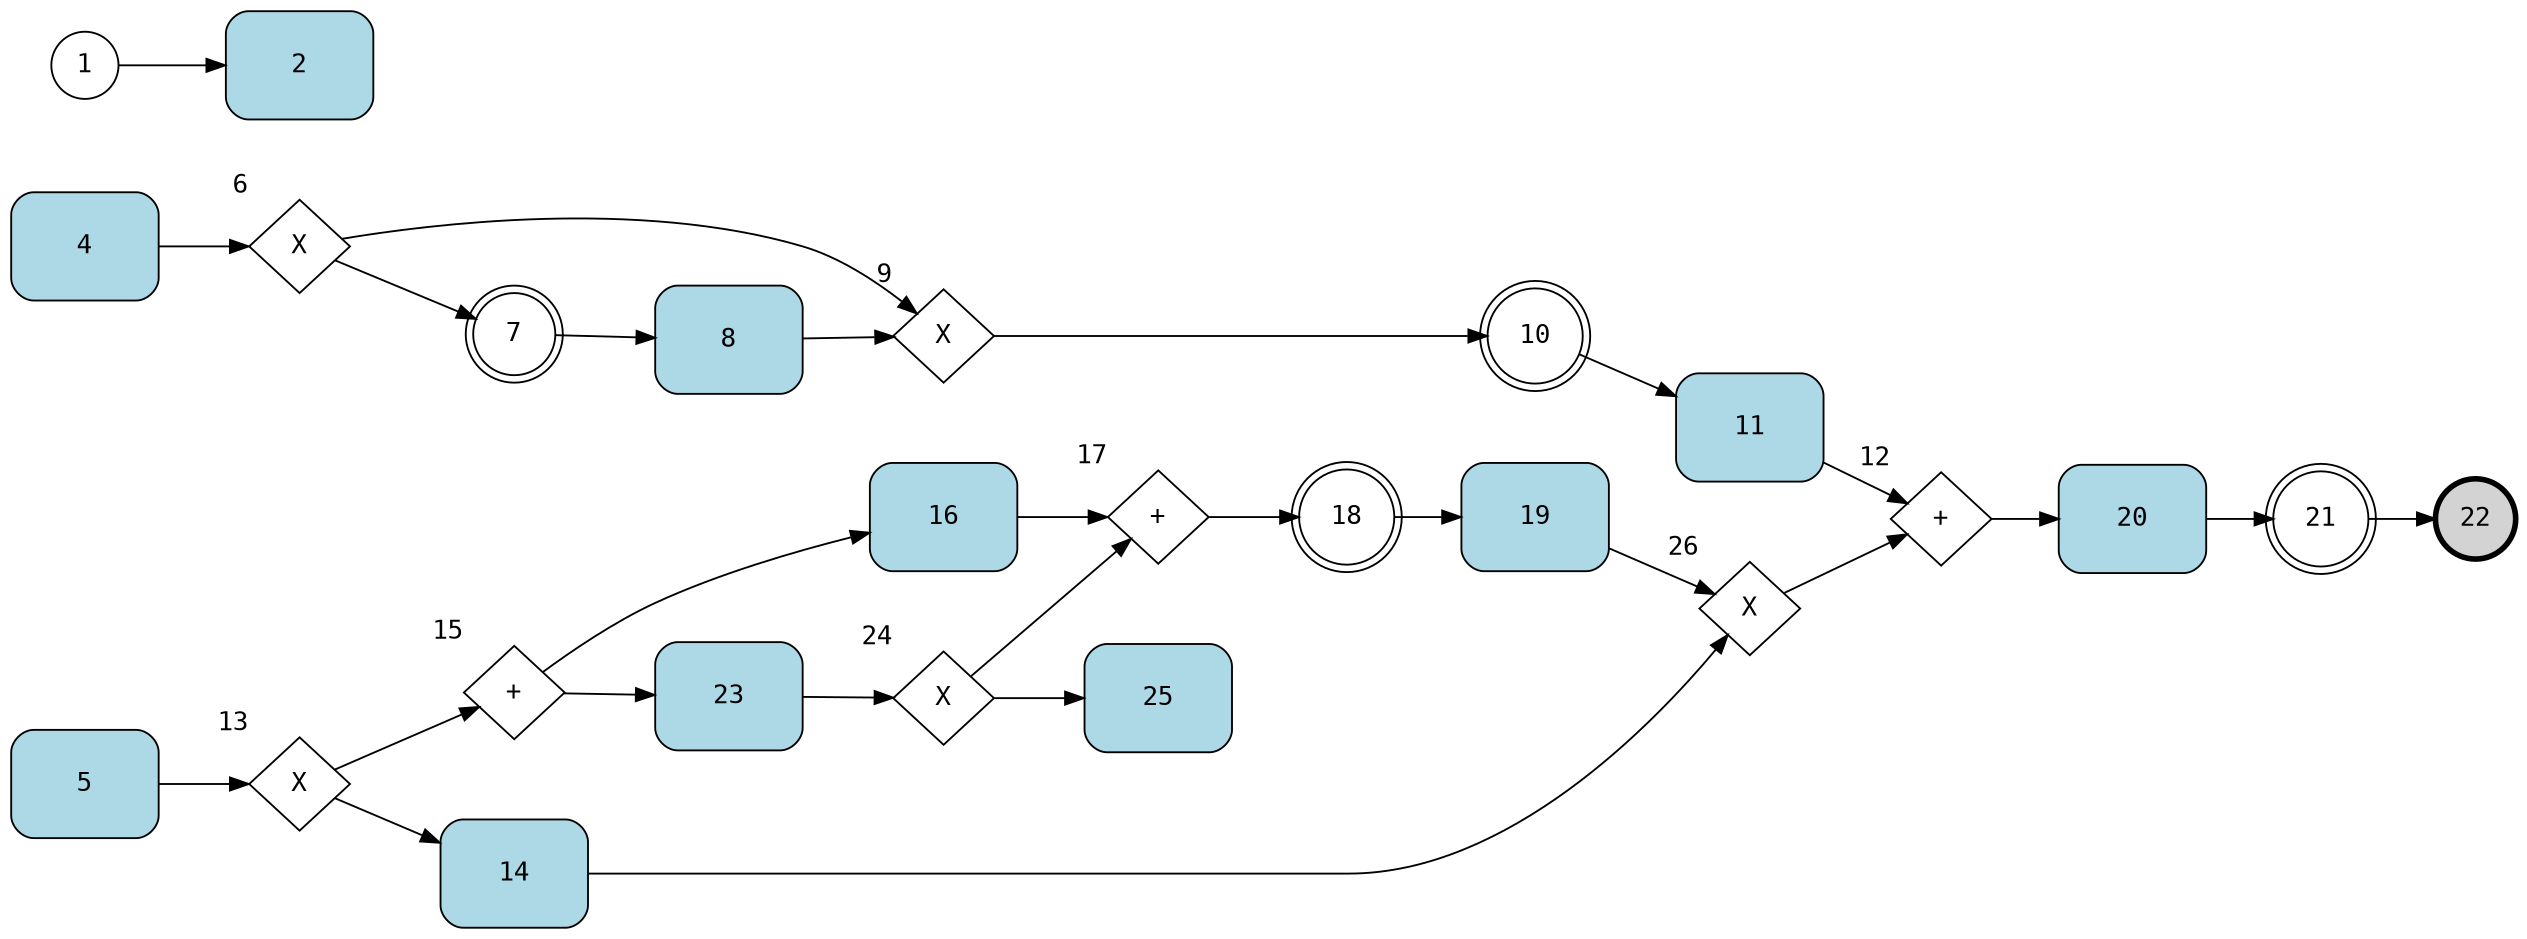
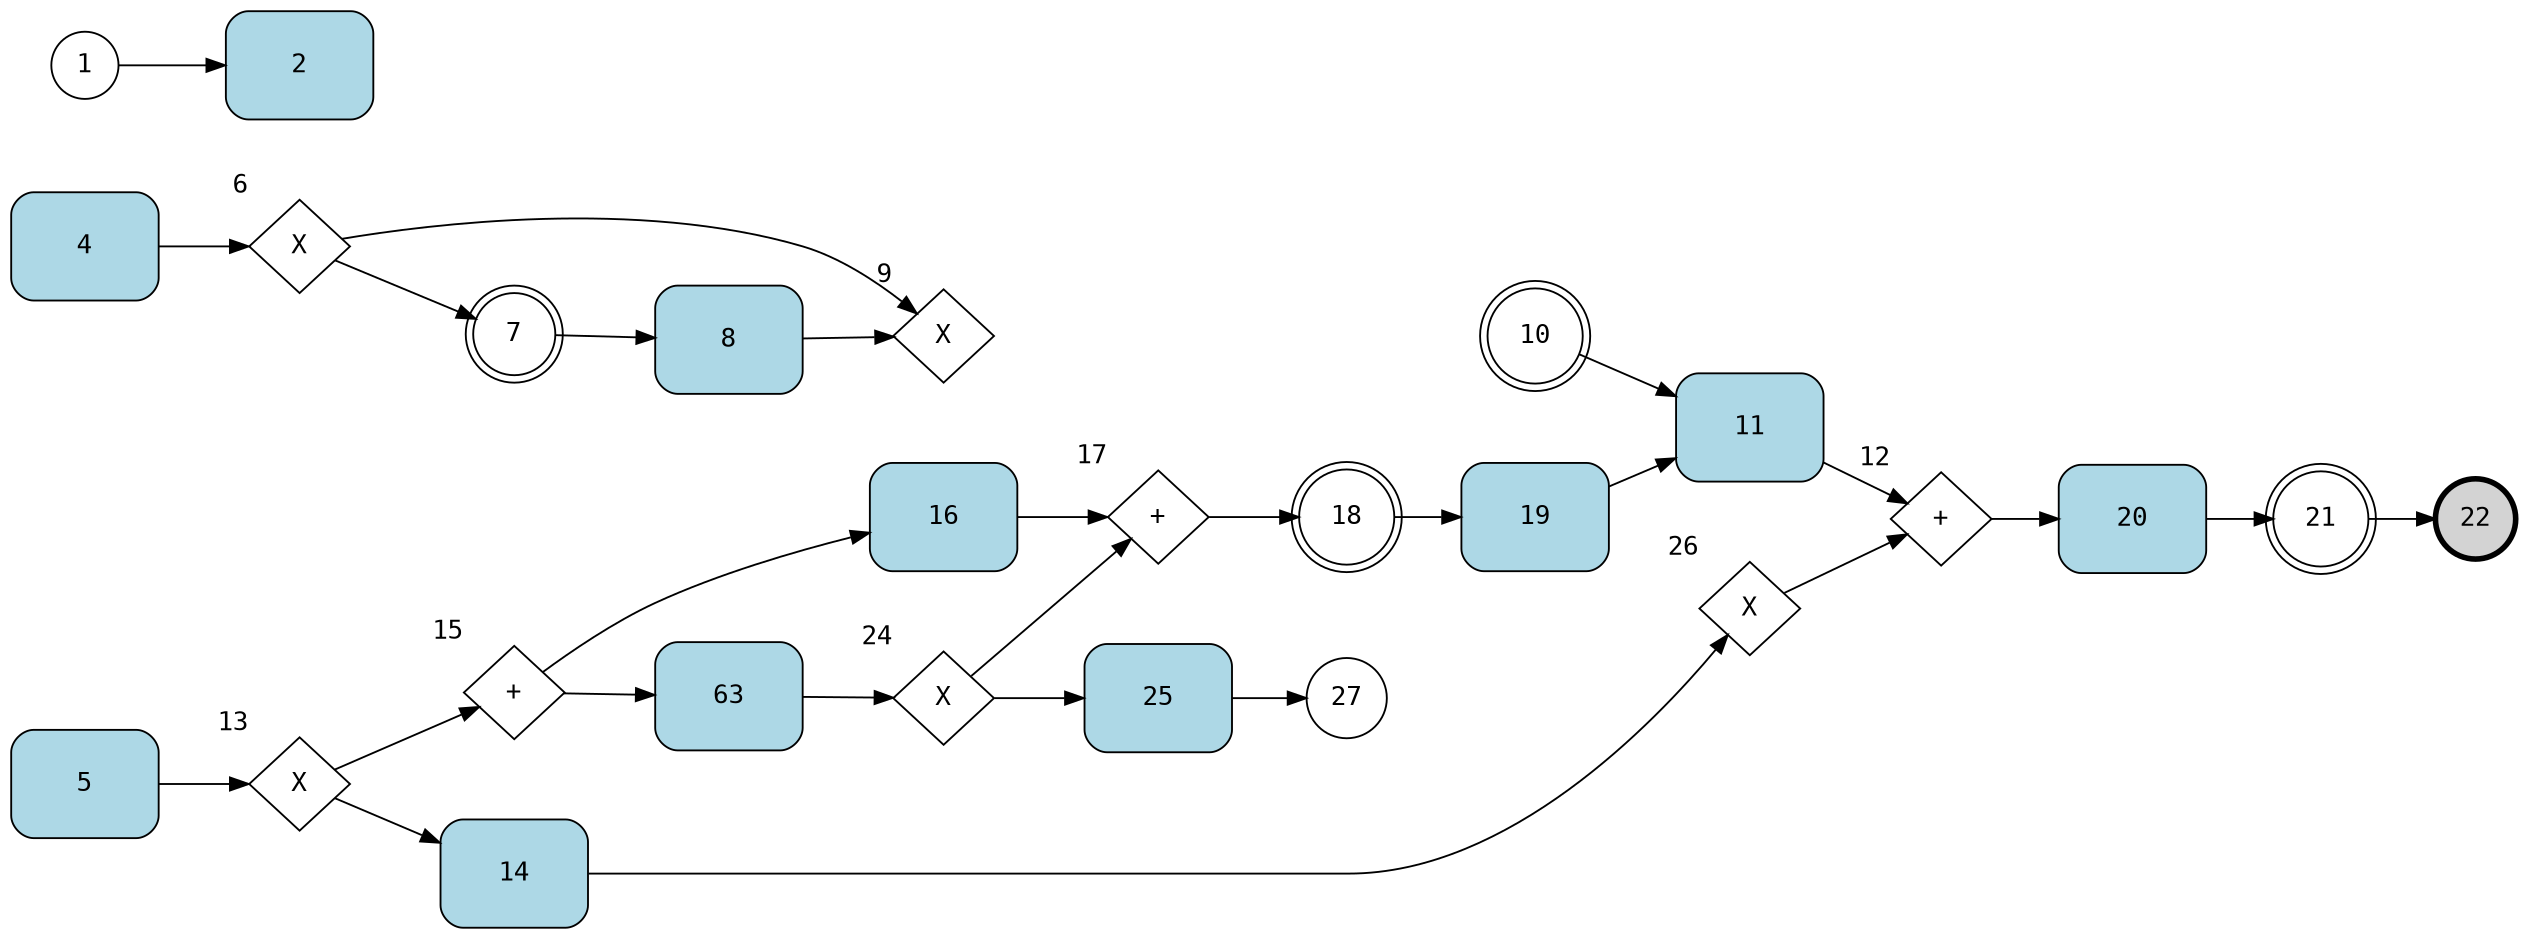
(1231, 336) -> none
(1653, 567) -> (1634, 476)
(729, 696) -> (729, 696)
none -> (1347, 698)
